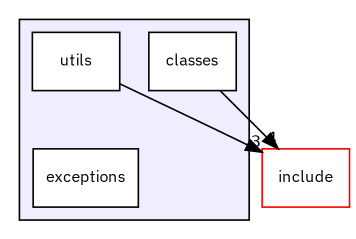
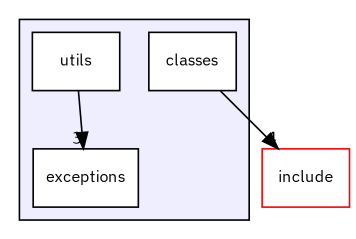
(184, 114) -> (80, 112)
